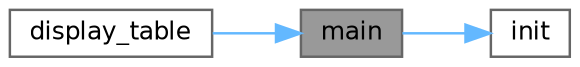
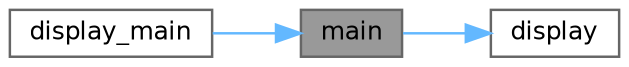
(111, 33) -> (111, 33)
(530, 33) -> (555, 33)
